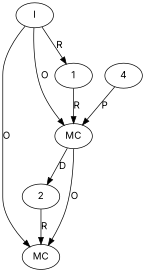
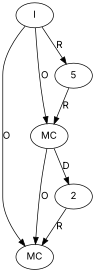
(74, 76) -> (74, 76)
(124, 76) -> none
